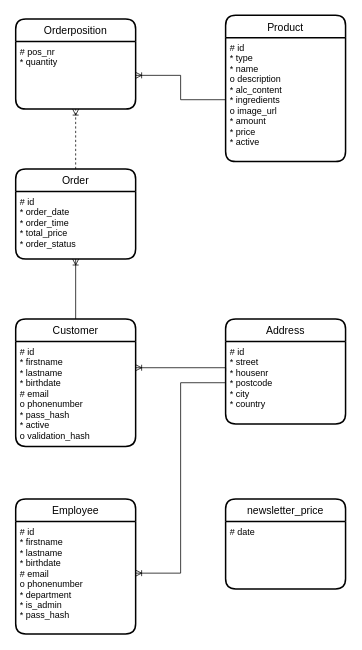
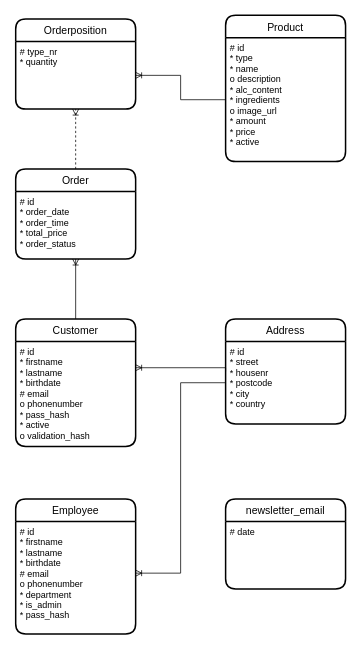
(38, 52) -> (41, 52)
(285, 511) -> (285, 511)
